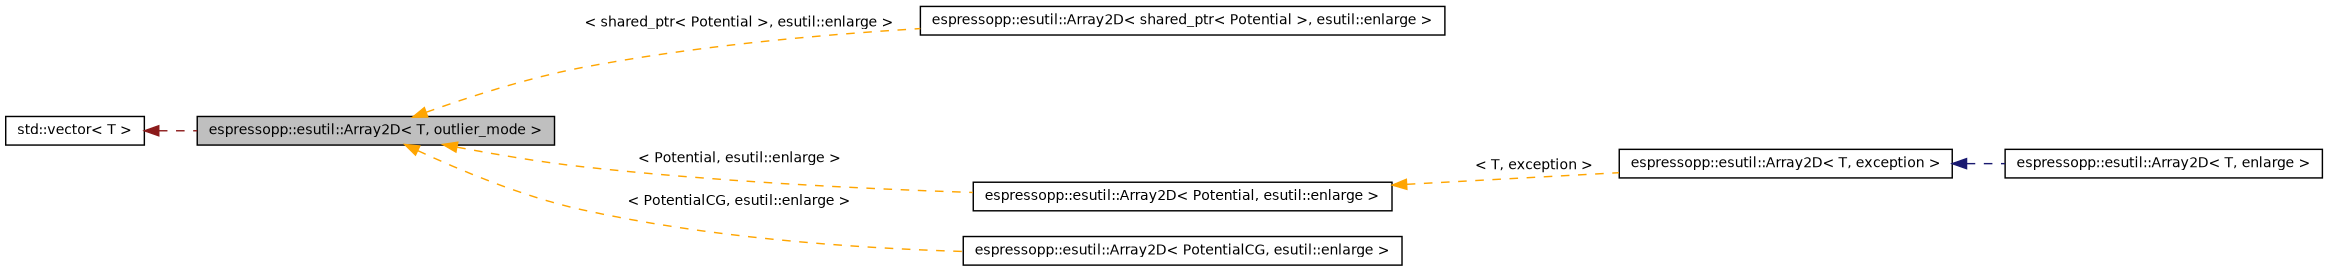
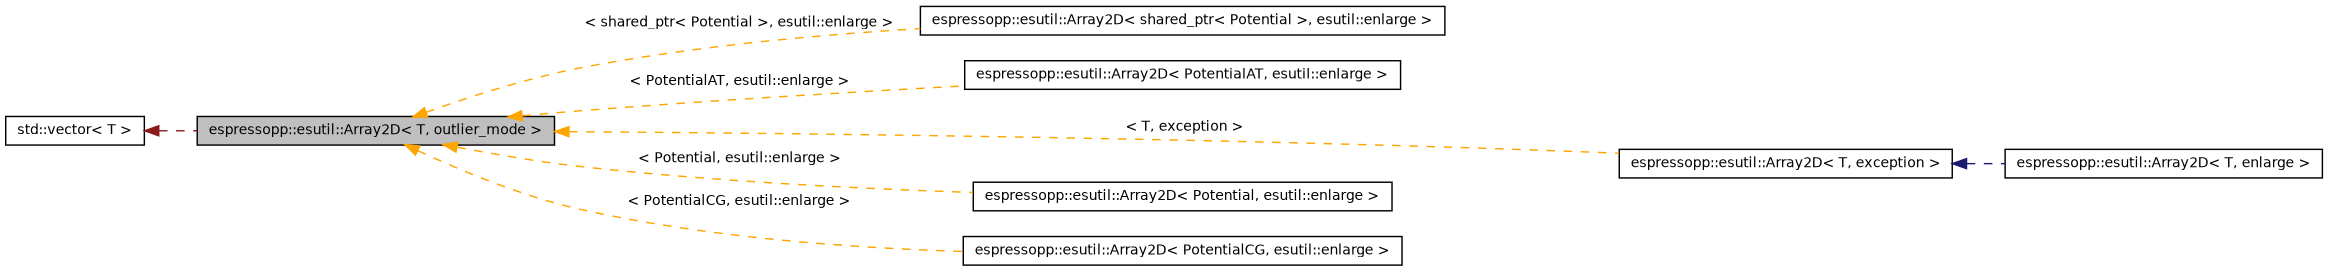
none -> (1183, 75)
(1513, 179) -> (1094, 138)
